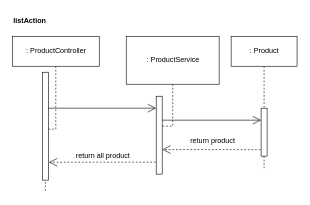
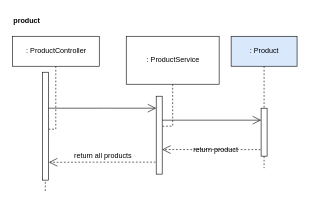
(31, 21) -> (28, 21)
(264, 51) -> (264, 51)
(213, 141) -> (216, 150)
(103, 156) -> (103, 156)
